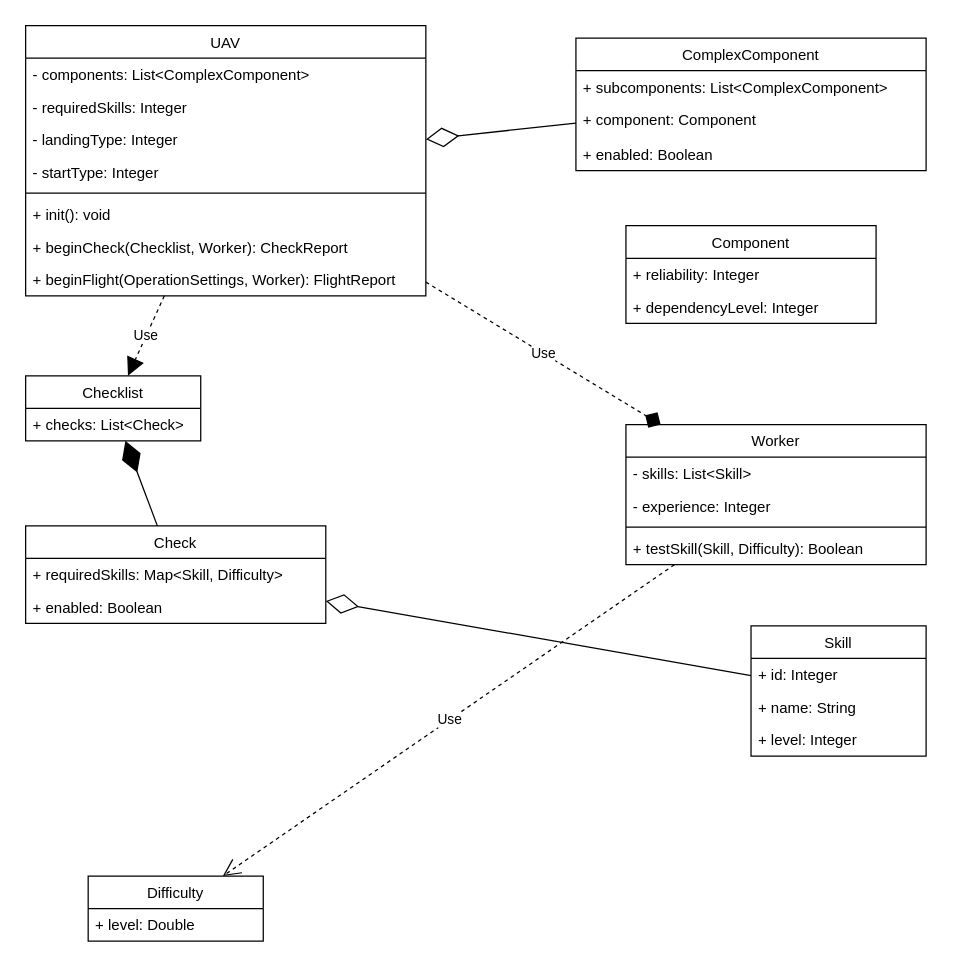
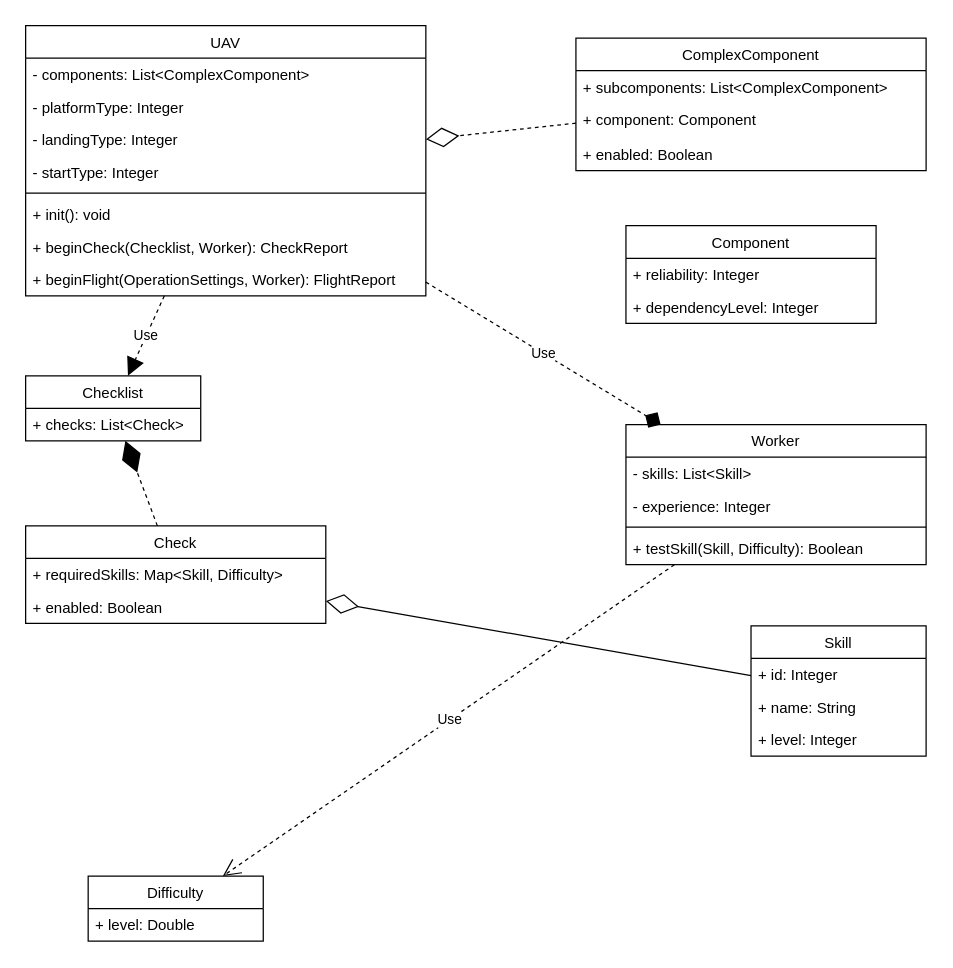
(124, 108) -> (121, 108)
(516, 130) -> (516, 130)
(147, 497) -> (147, 497)
